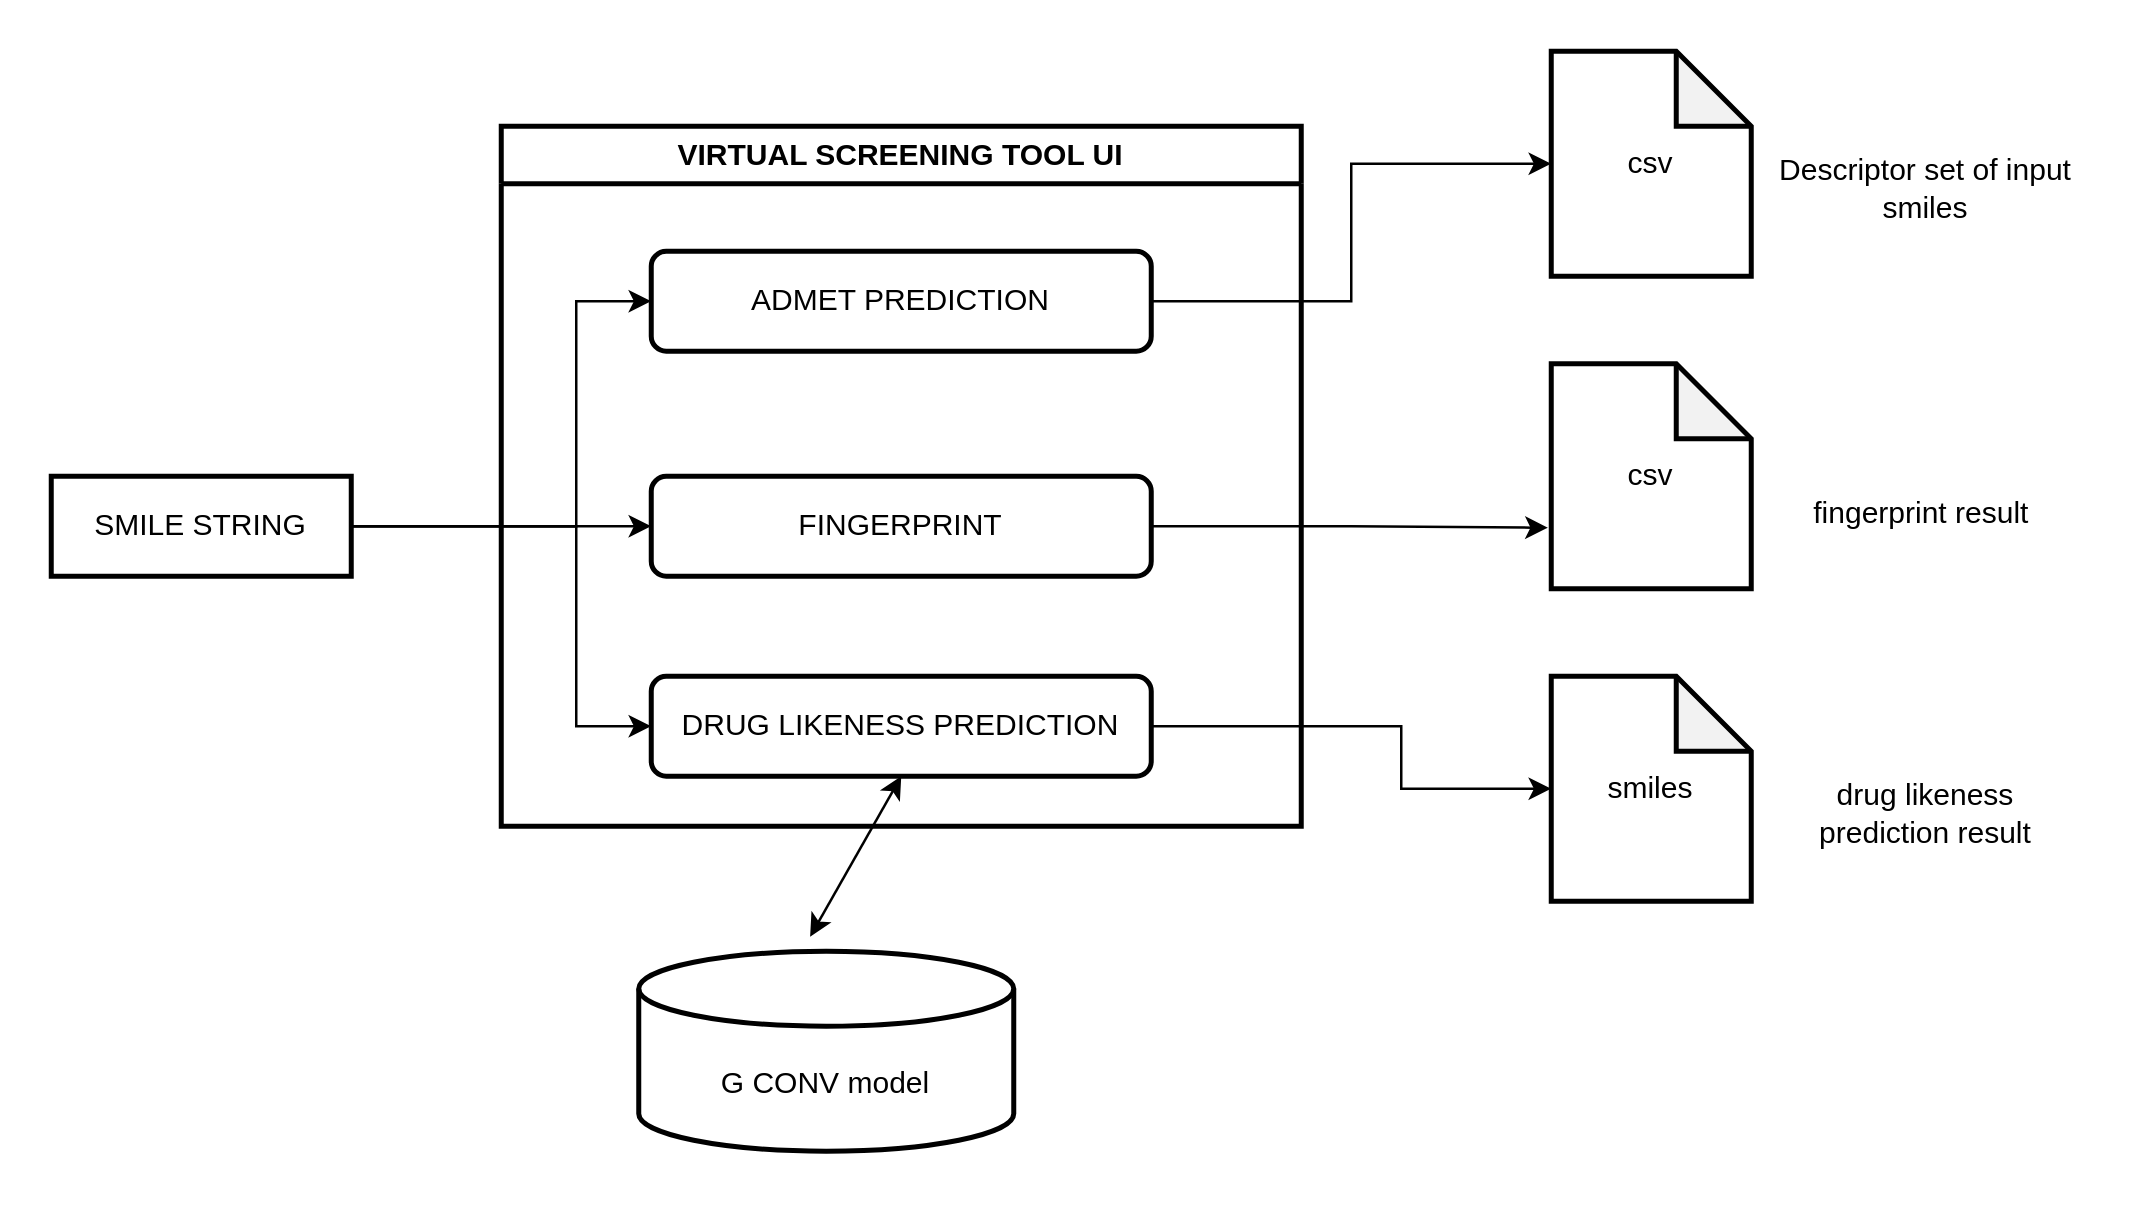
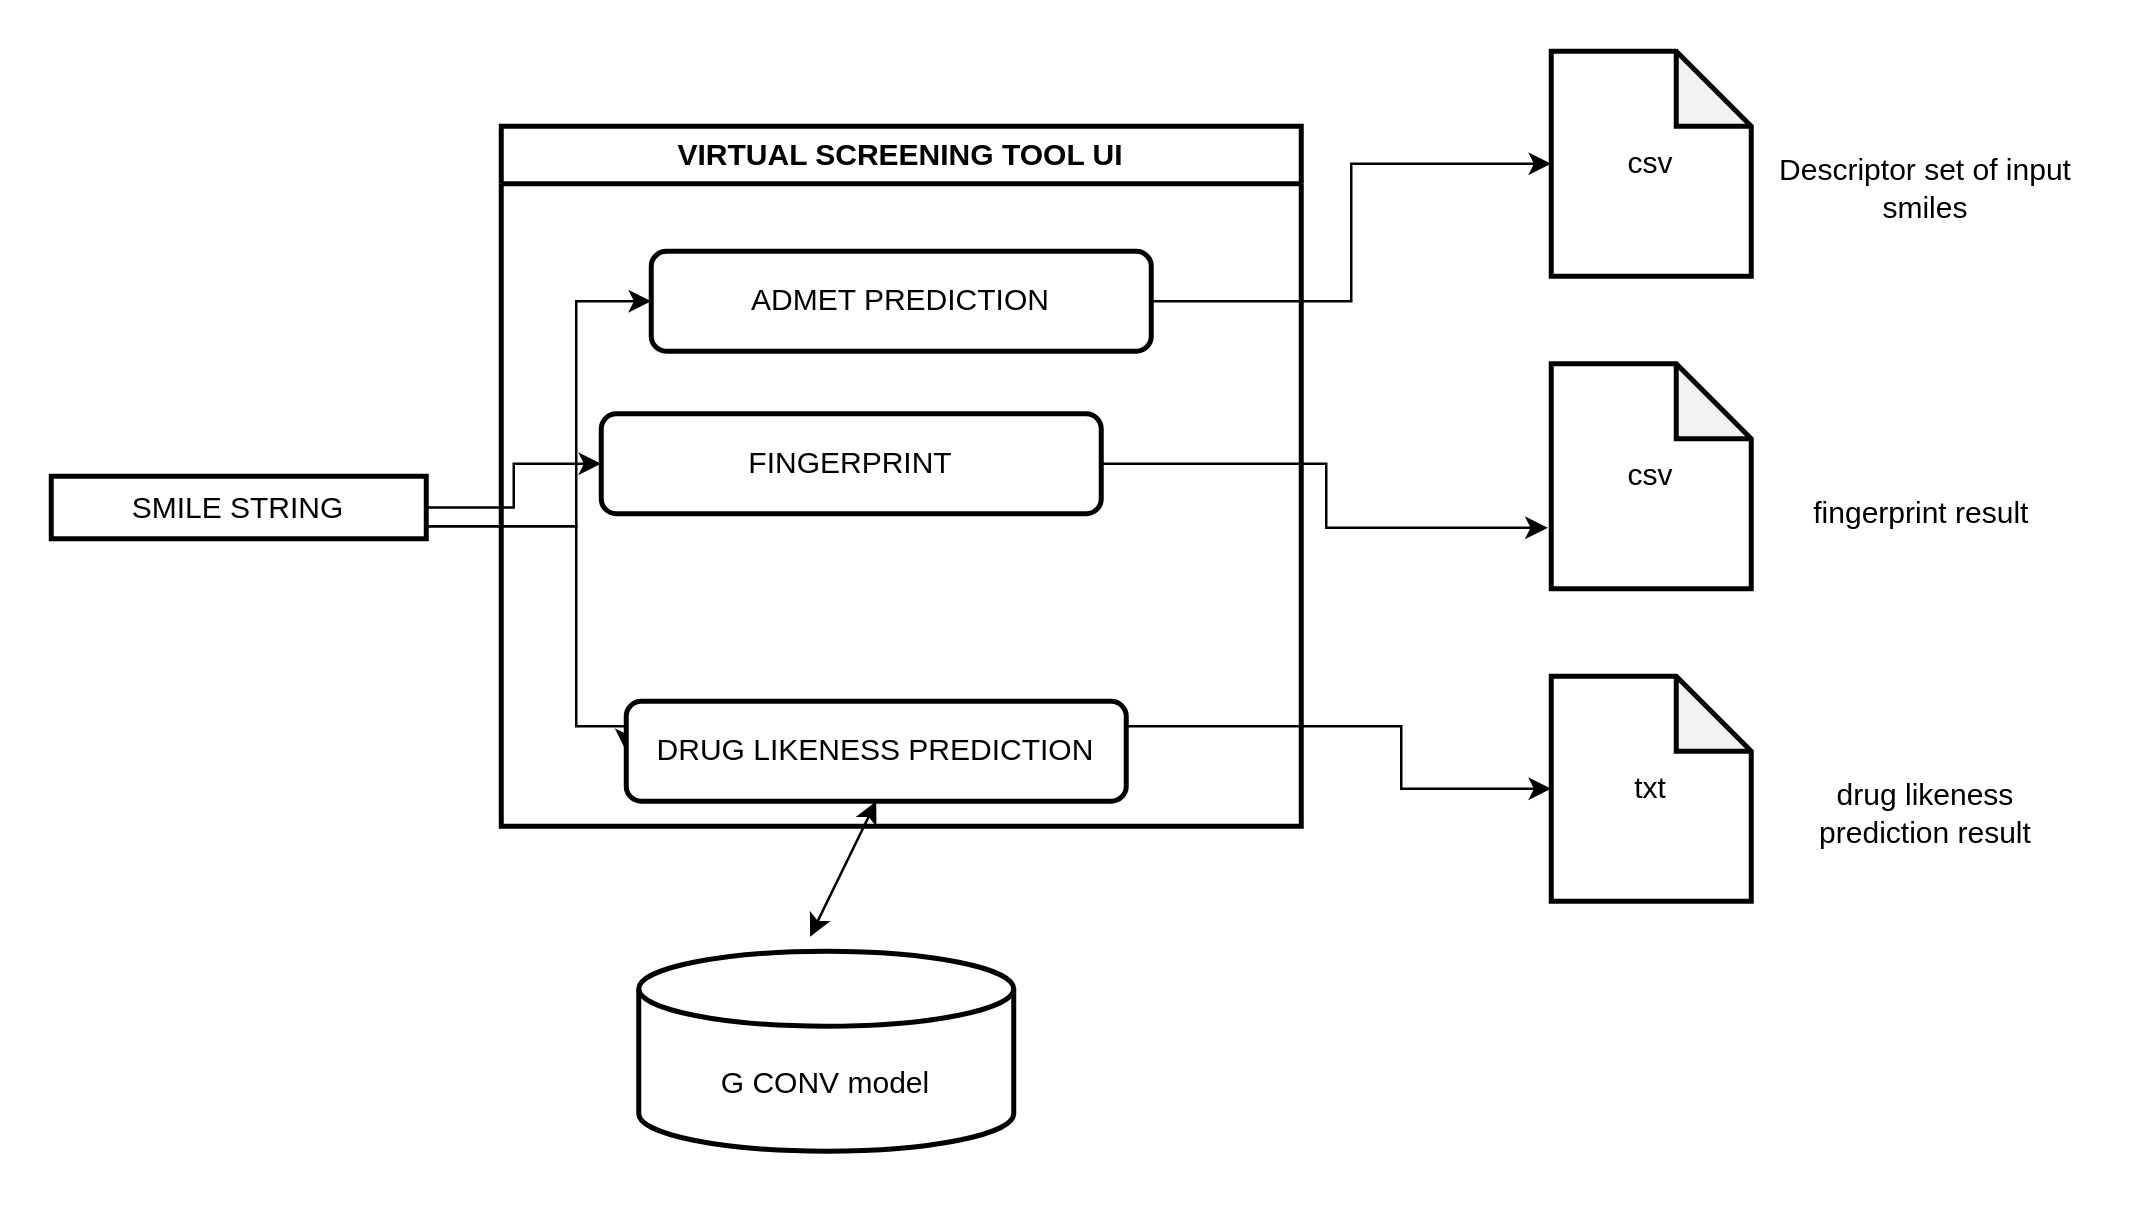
(201, 526) -> (239, 508)
(901, 526) -> (851, 464)
(901, 726) -> (876, 751)
(1651, 789) -> (1651, 789)
